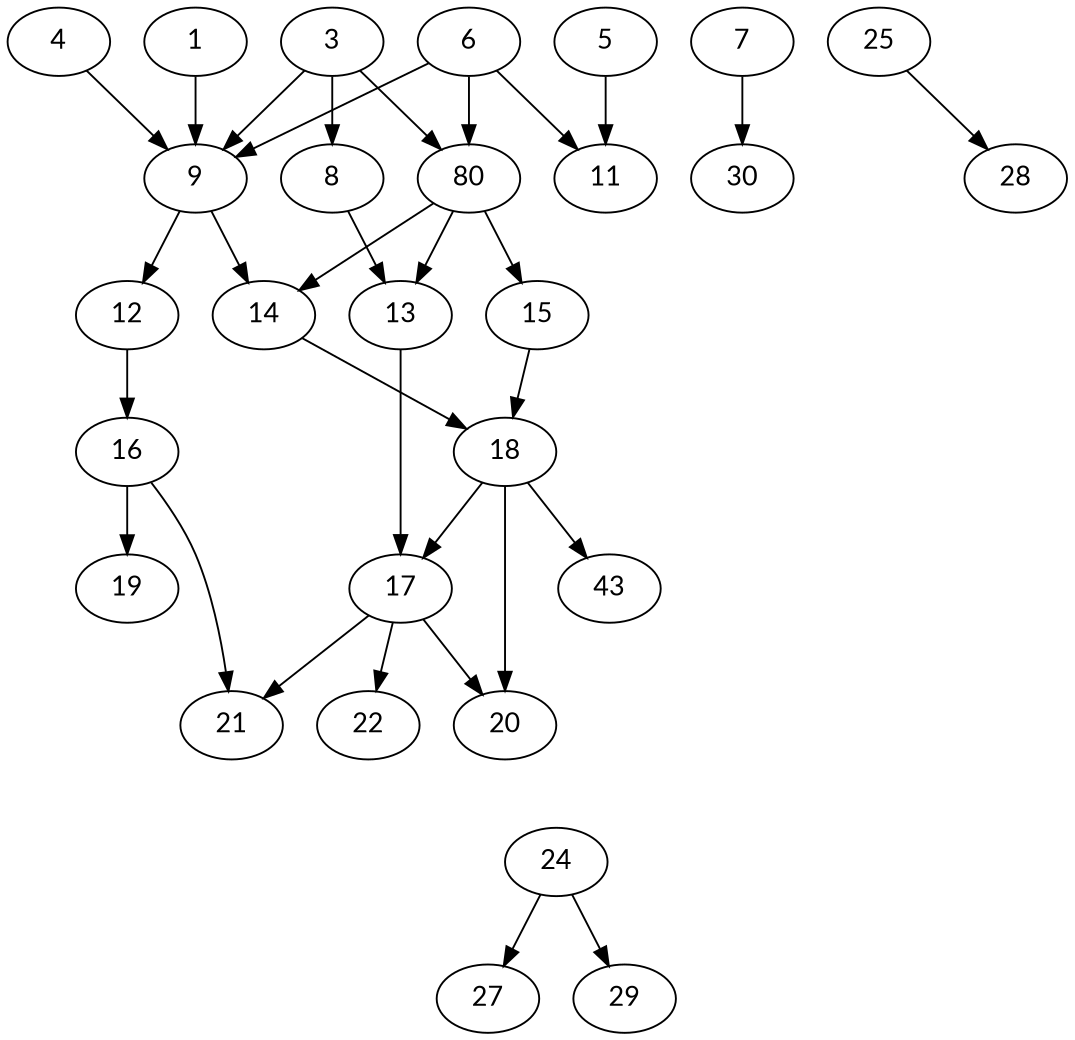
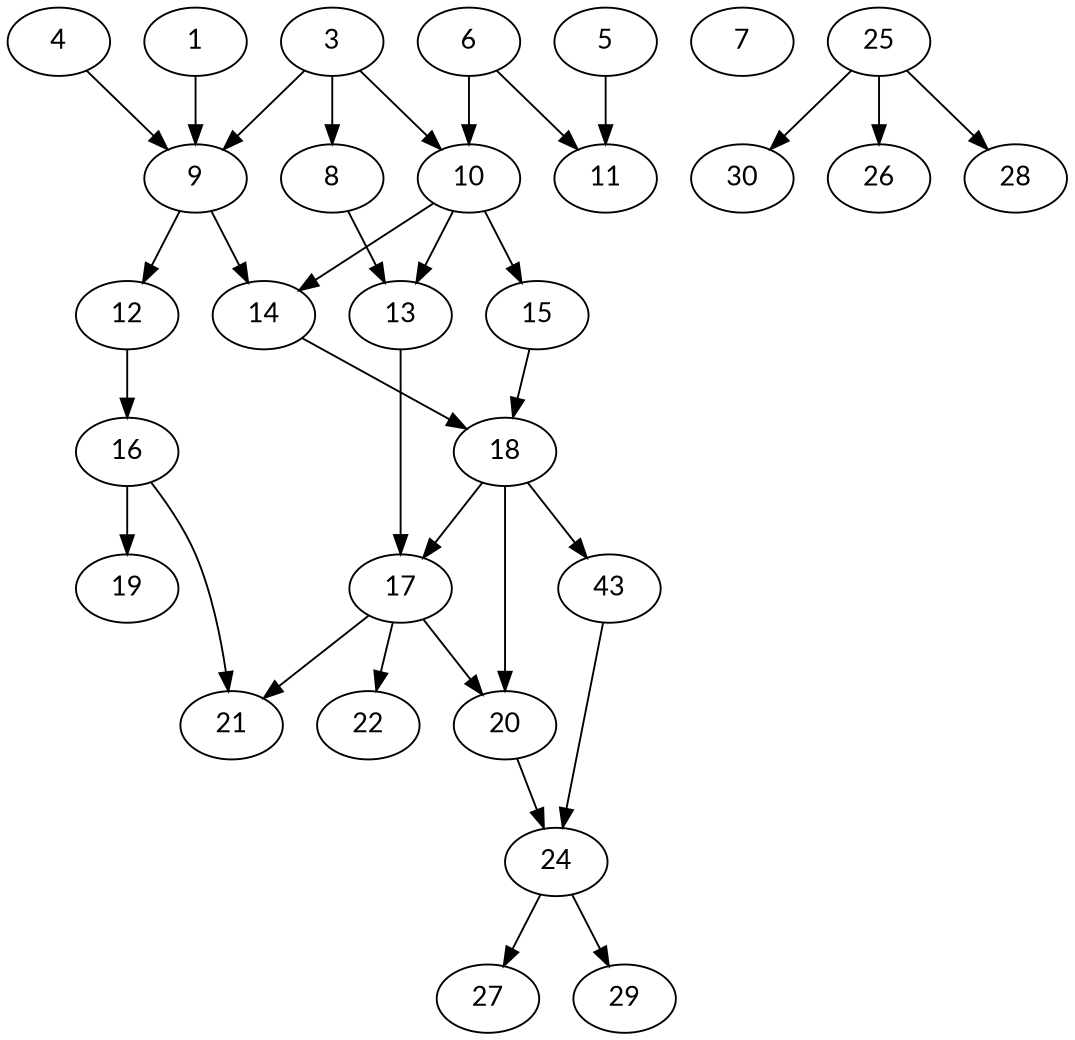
(742, 101) -> (818, 103)
(345, 104) -> none
(469, 178) -> (469, 178)
none -> (879, 178)
none -> (585, 716)
none -> (527, 784)
